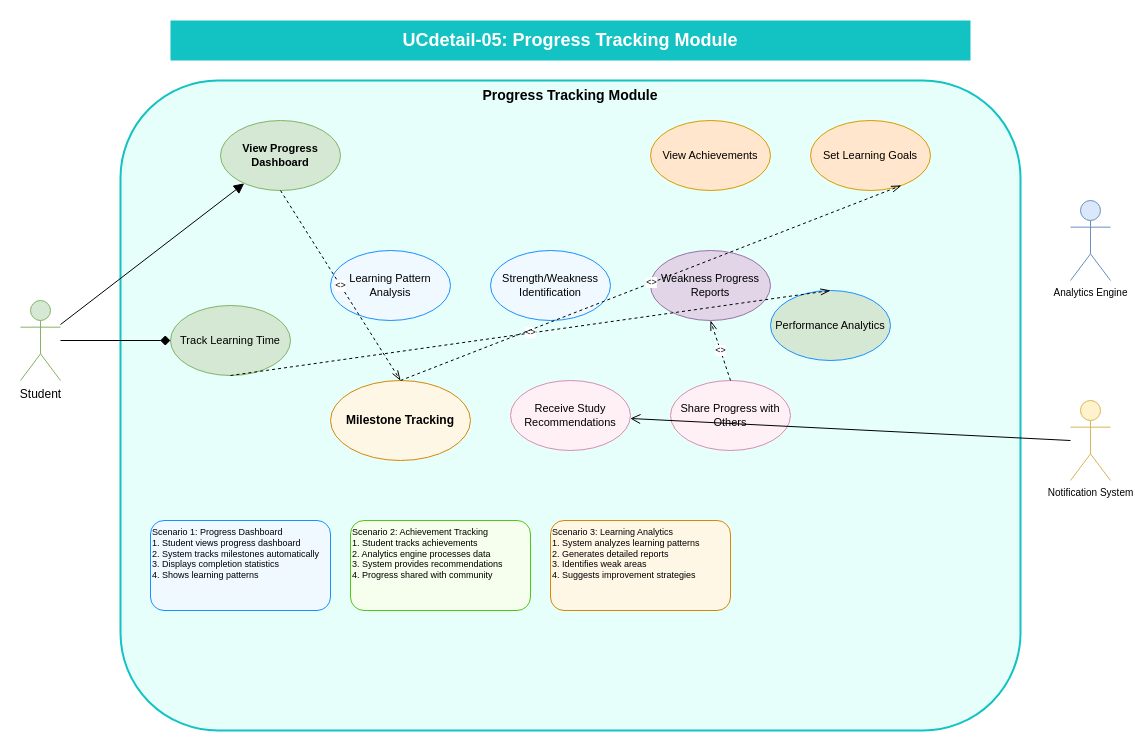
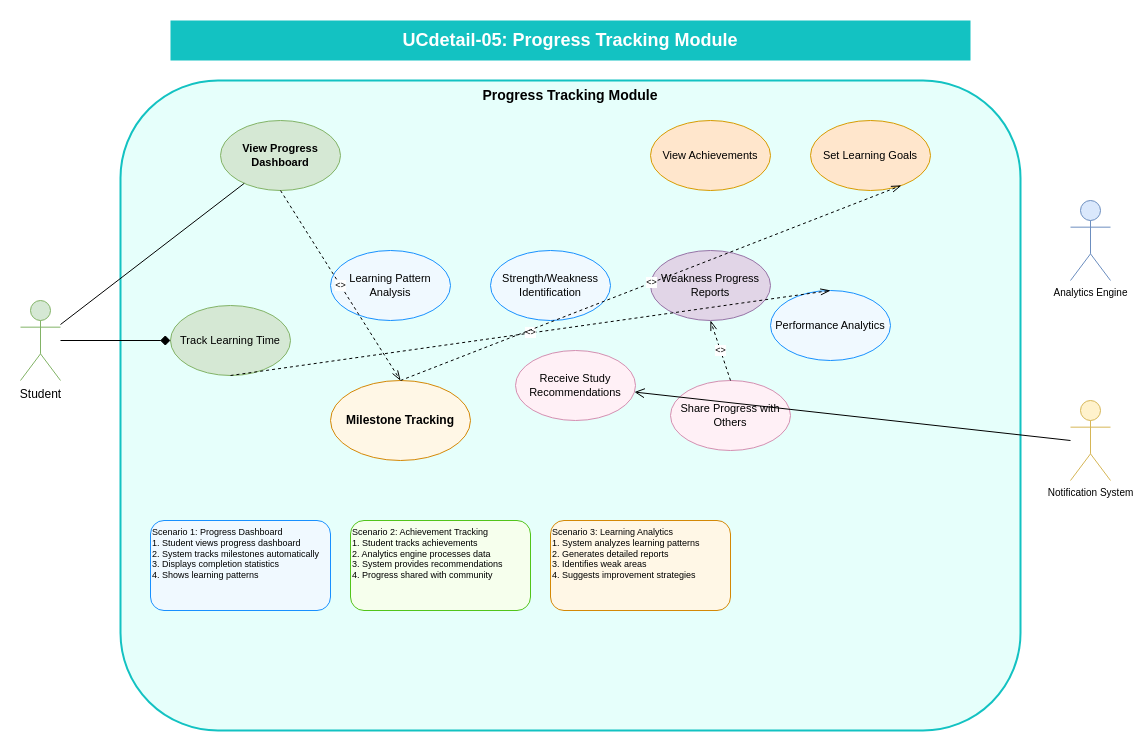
(235, 191) -> (239, 188)
(831, 326) -> (831, 326)
(571, 416) -> (576, 386)
